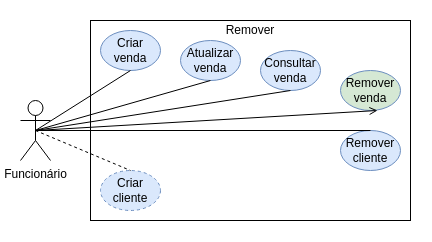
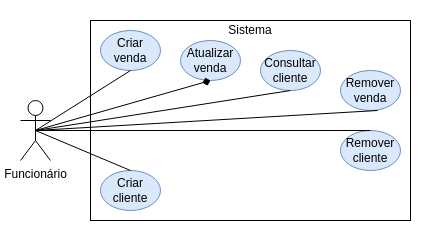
(251, 31) -> (251, 31)
(291, 71) -> (291, 71)
(206, 82) -> (202, 83)
(371, 91) -> (371, 91)
(371, 111) -> (373, 111)
(84, 151) -> (84, 151)
(131, 191) -> (131, 191)
